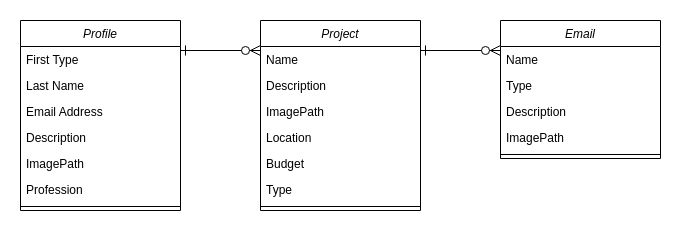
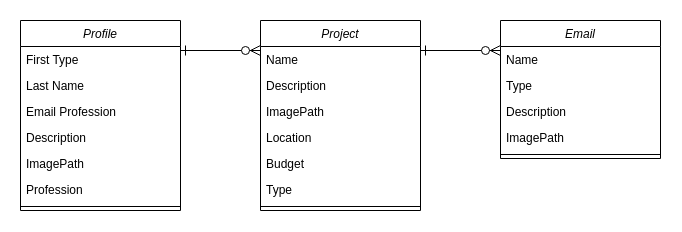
(65, 112) -> (74, 112)
